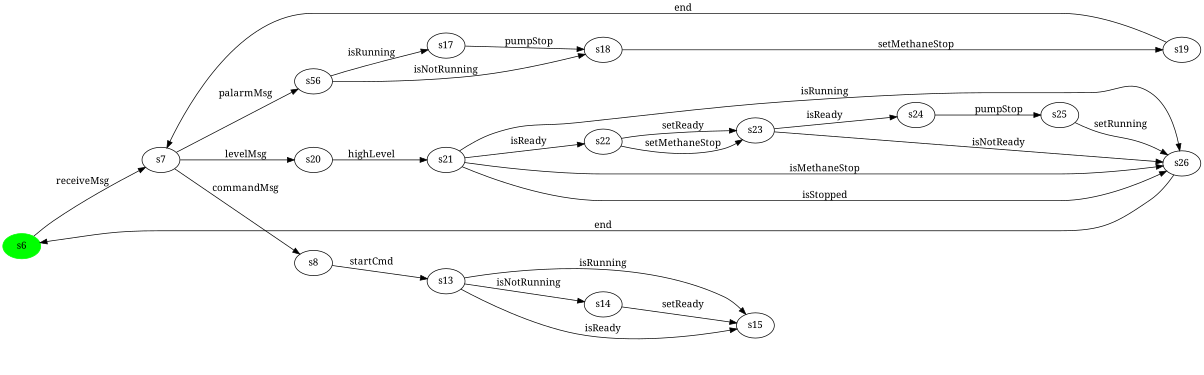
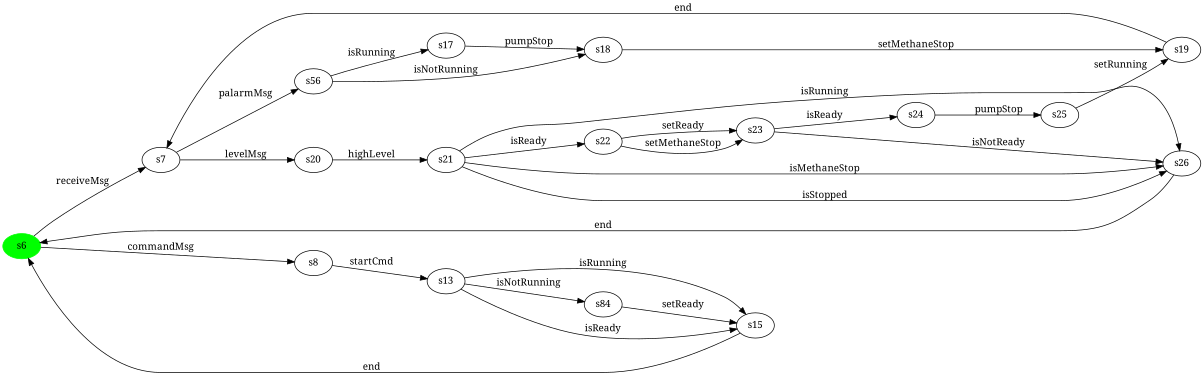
(1118, 137) -> (1131, 81)
(234, 209) -> (164, 254)
(603, 304) -> (603, 304)
none -> (366, 372)
